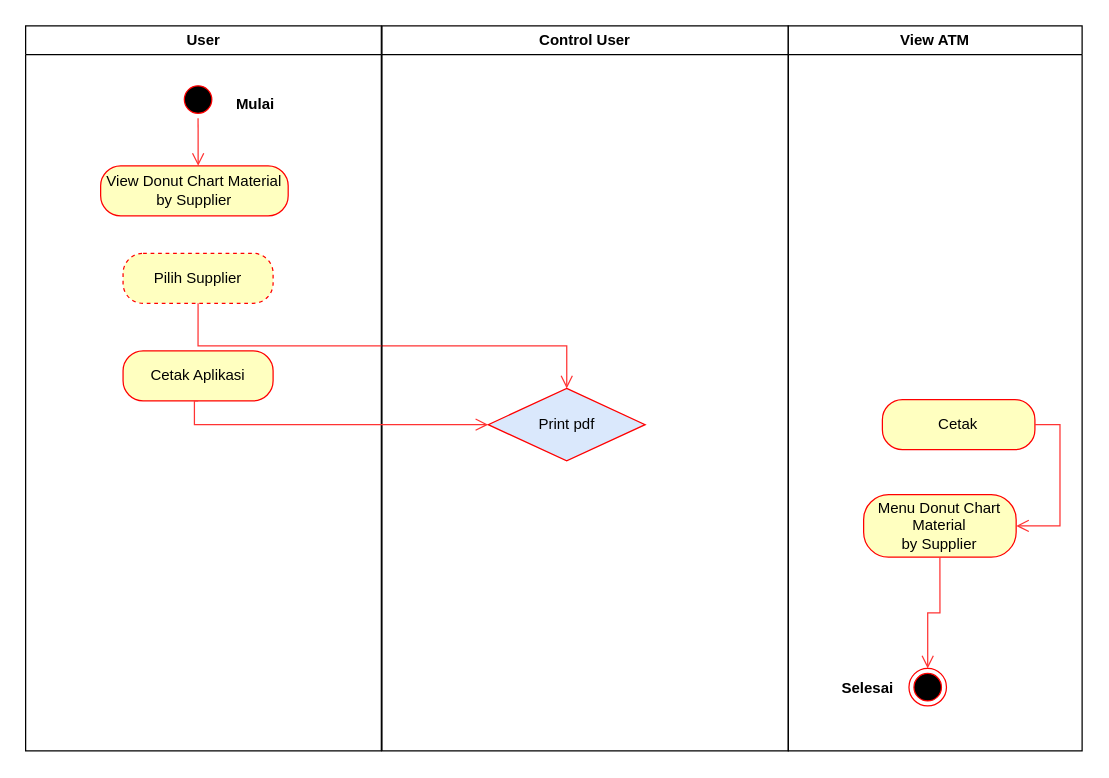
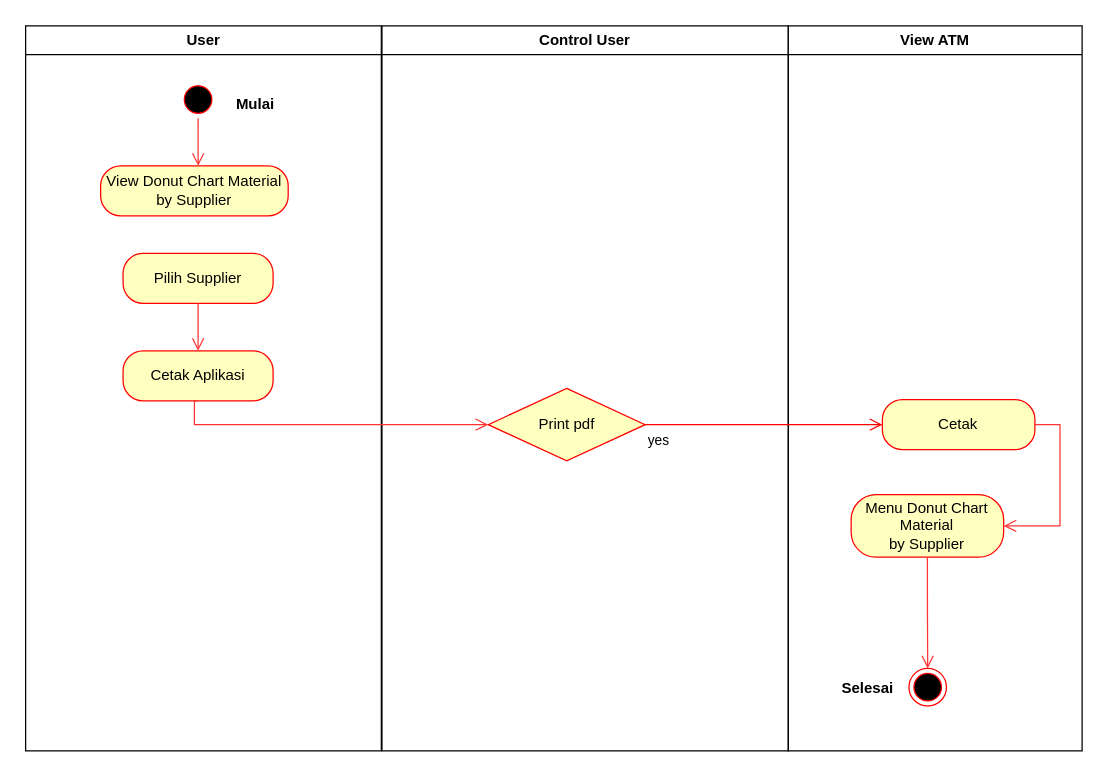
(198, 278) -> (198, 278)
(399, 346) -> (198, 345)
(567, 424) -> (567, 424)
none -> (762, 424)
(940, 526) -> (927, 526)
